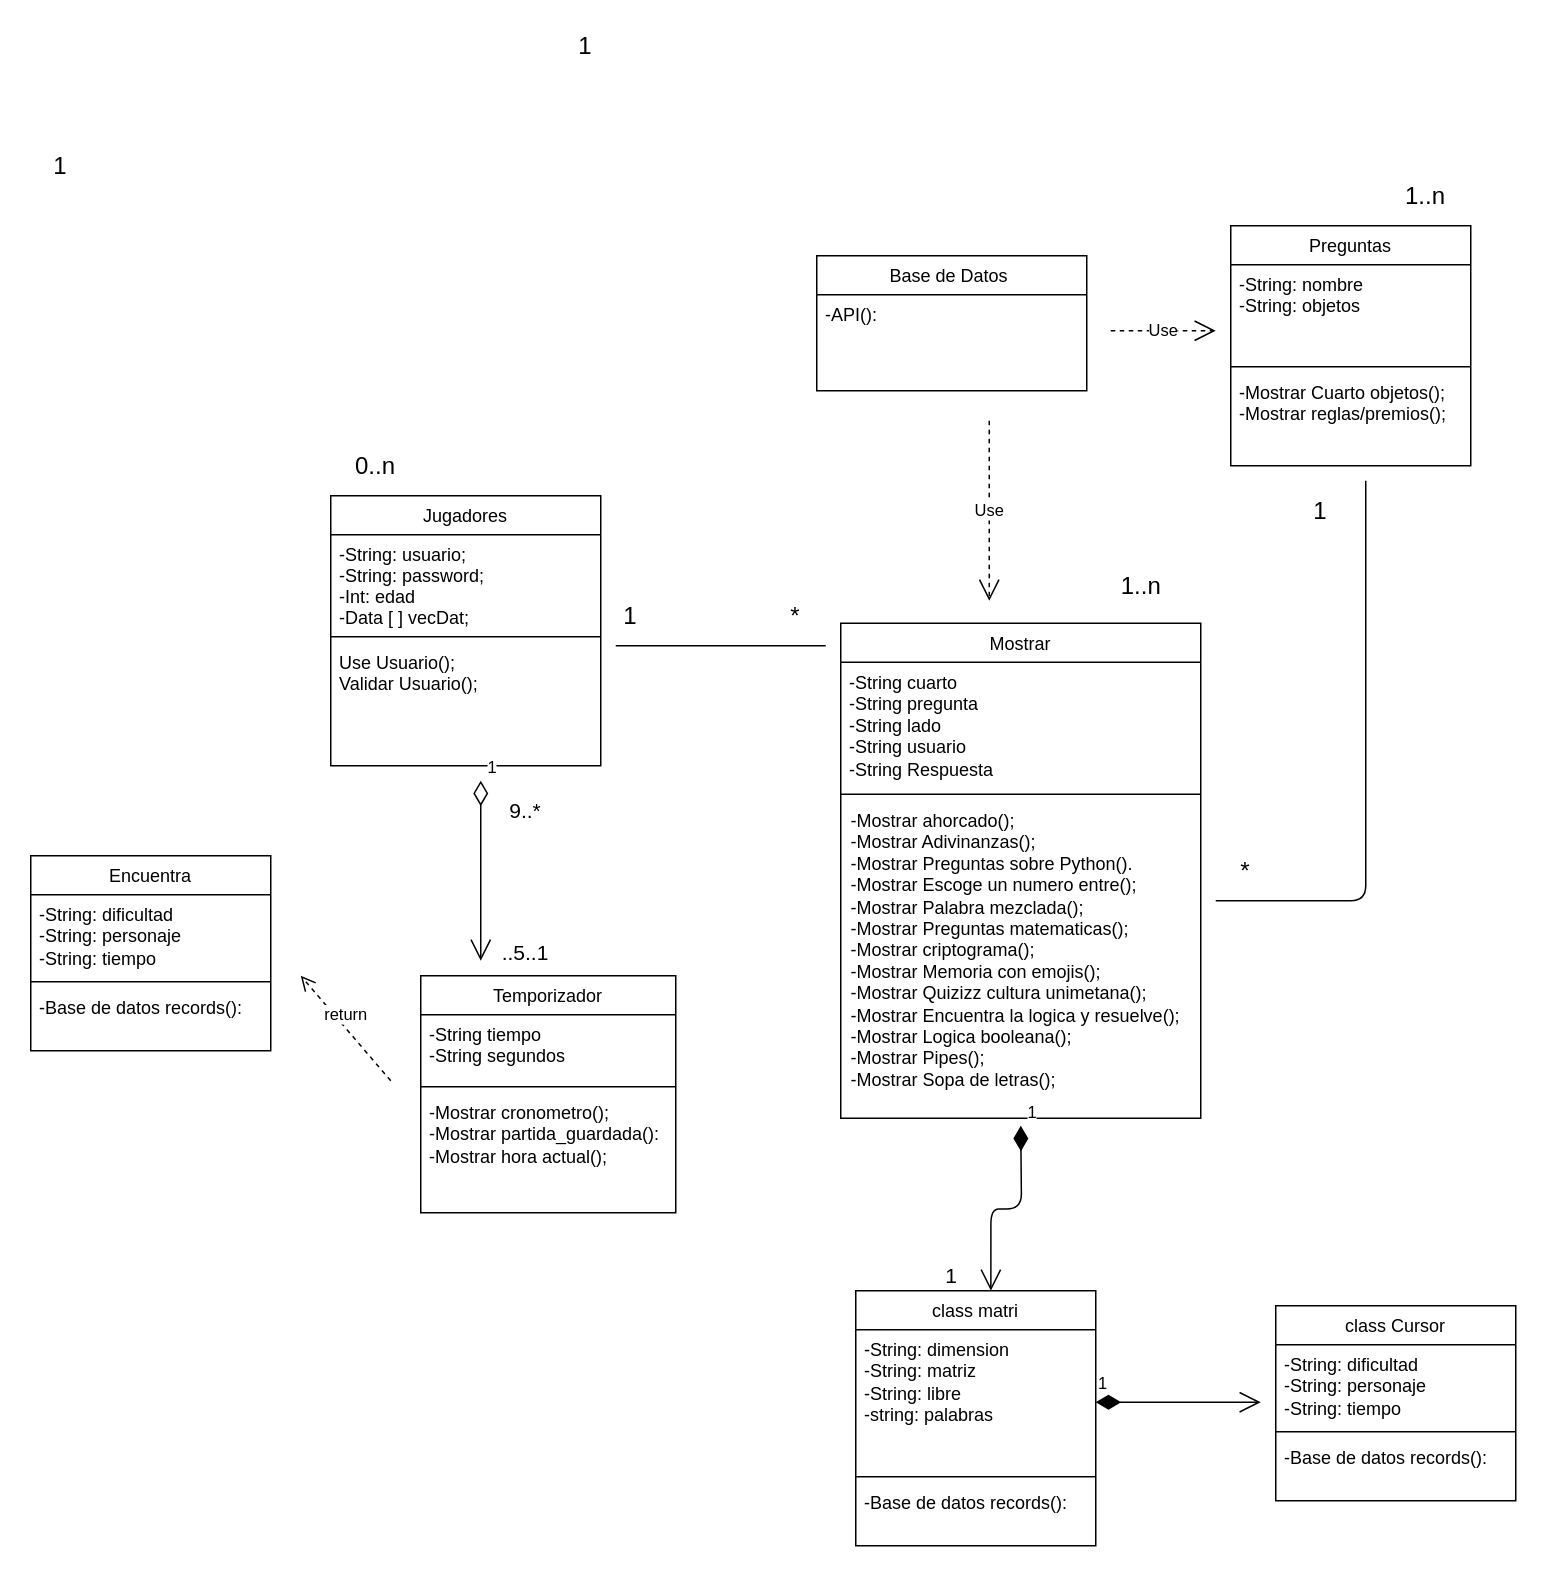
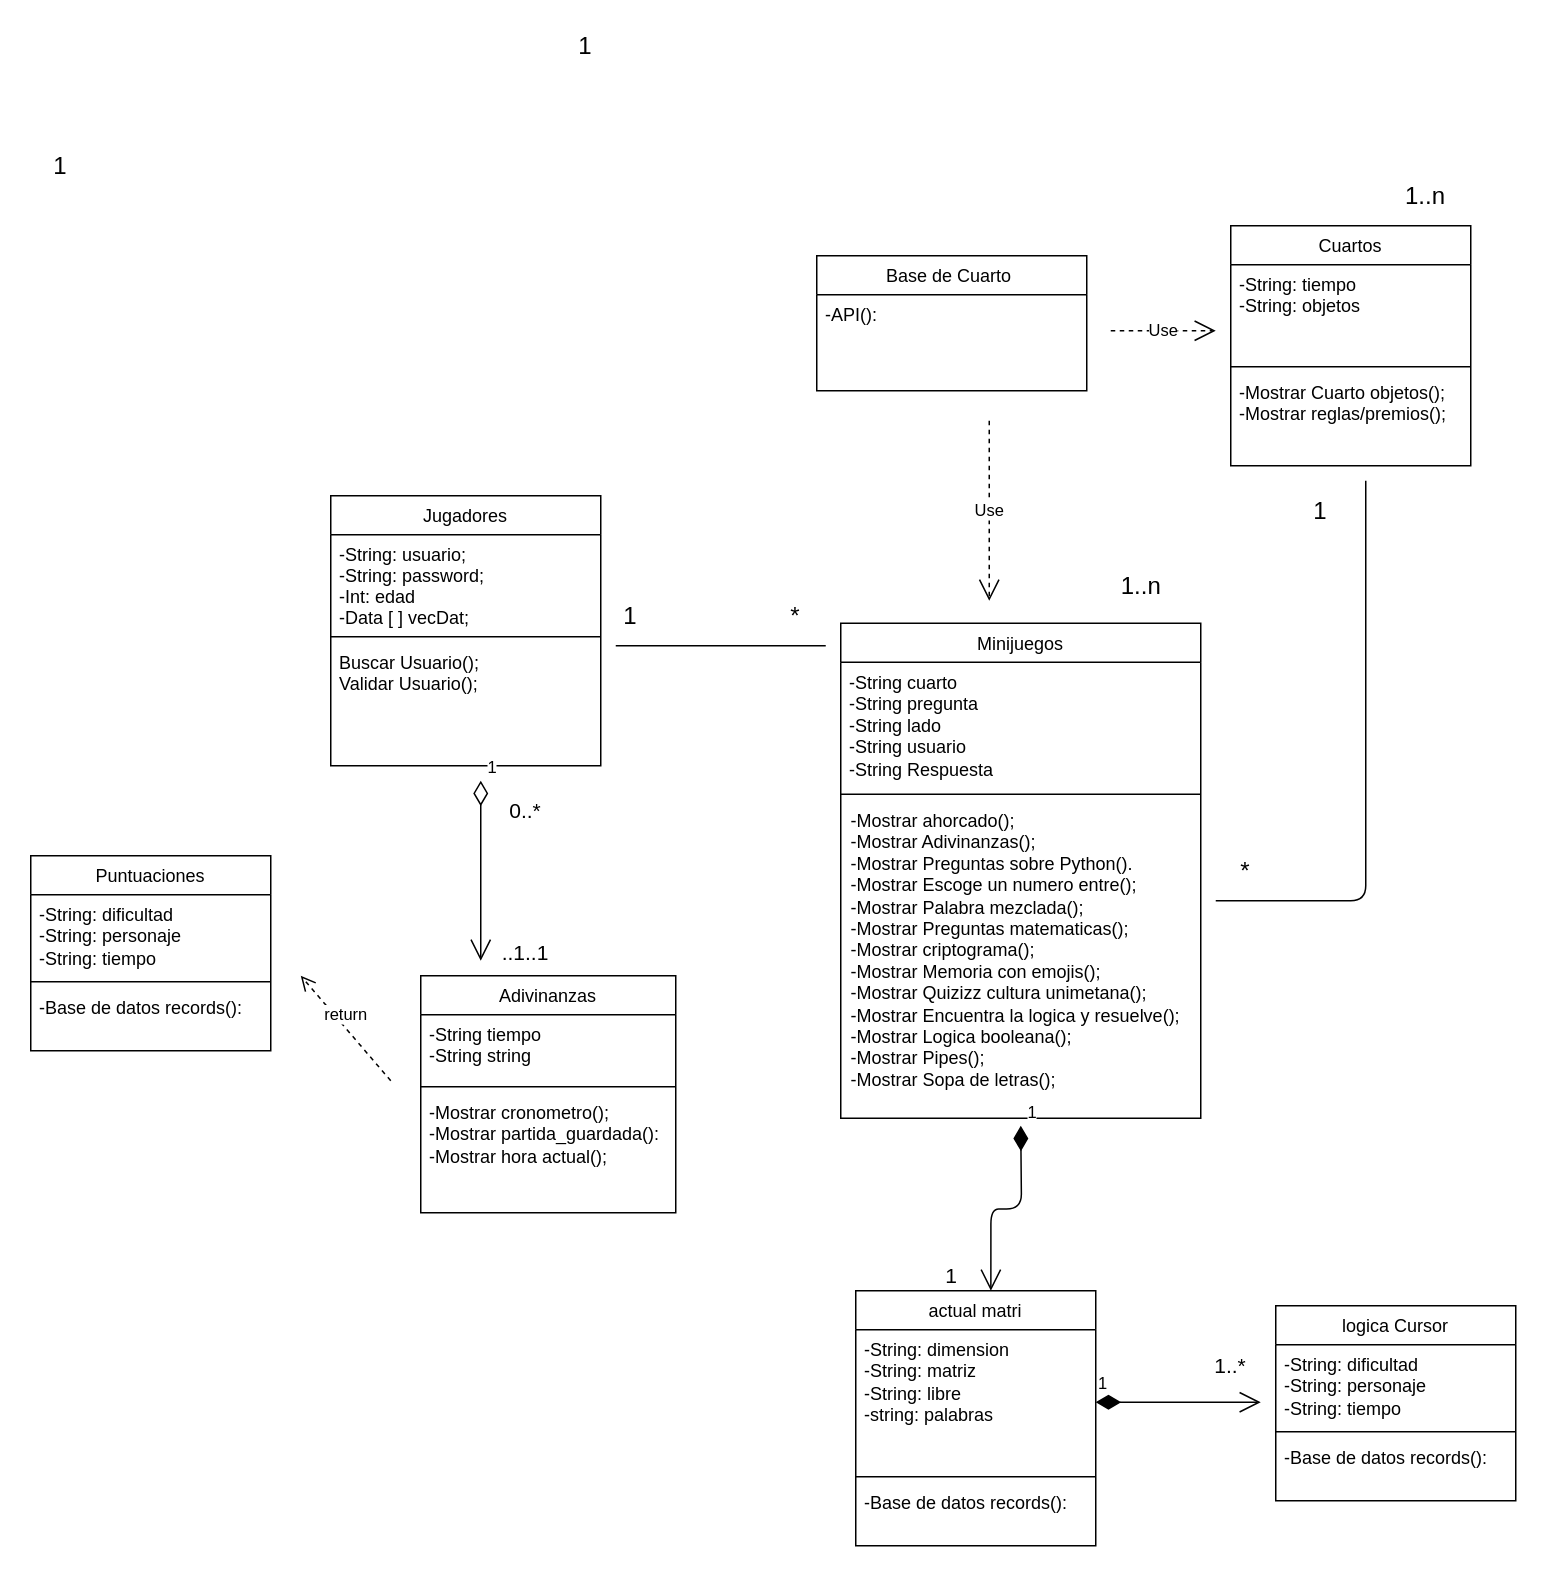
(1350, 246) -> (1350, 246)
(951, 276) -> (951, 276)
(1313, 297) -> (1313, 297)
(376, 466) -> none
(1020, 644) -> (1020, 644)
(403, 663) -> (418, 663)
(526, 811) -> (526, 811)
(150, 876) -> (150, 876)
(526, 953) -> (526, 953)
(548, 996) -> (548, 996)
(506, 1047) -> (493, 1047)
(975, 1311) -> (975, 1311)
(1395, 1326) -> (1395, 1326)
none -> (1231, 1366)
